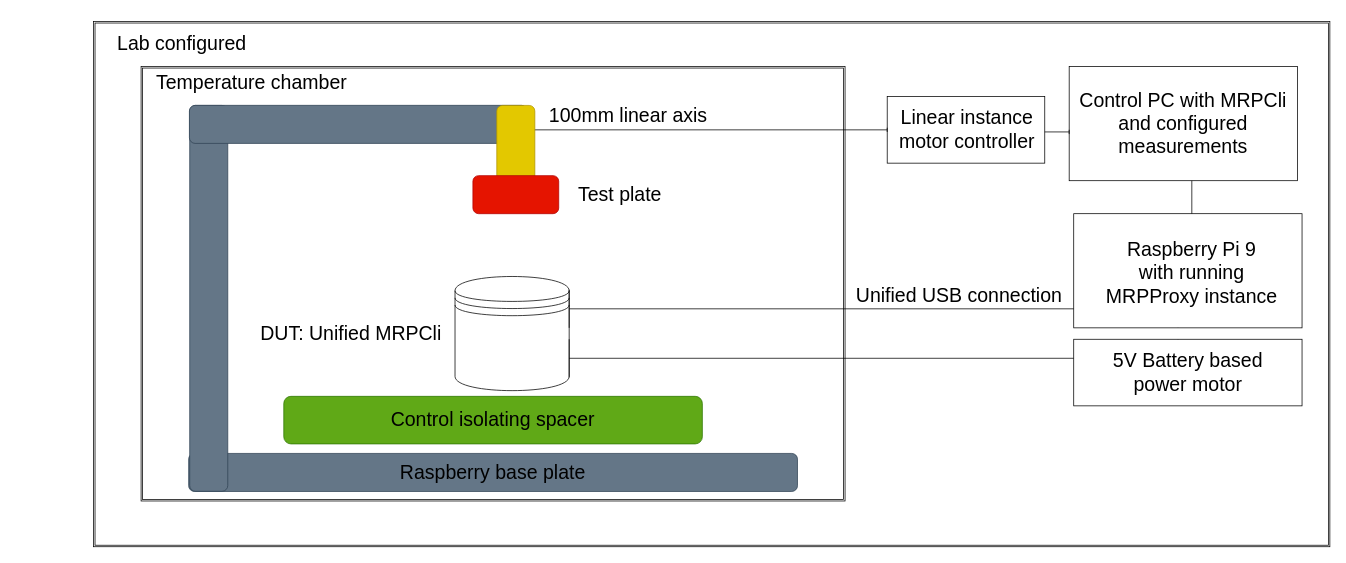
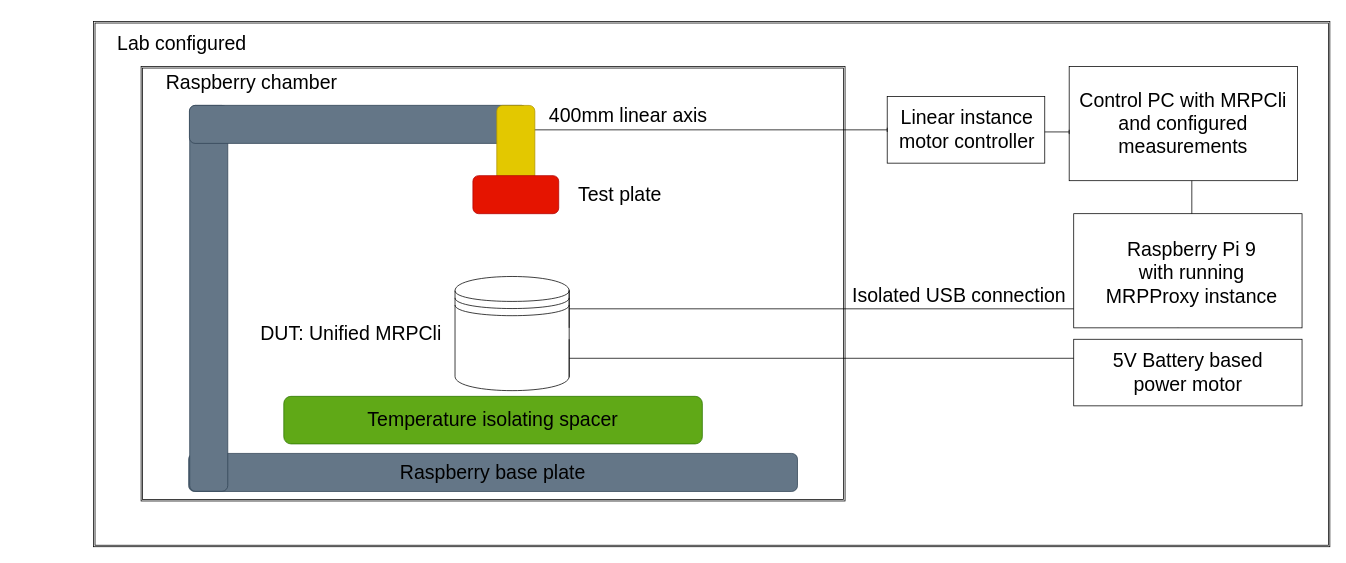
(252, 82) -> (252, 82)
(628, 116) -> (628, 116)
(959, 295) -> (959, 295)
(493, 419) -> (493, 419)
